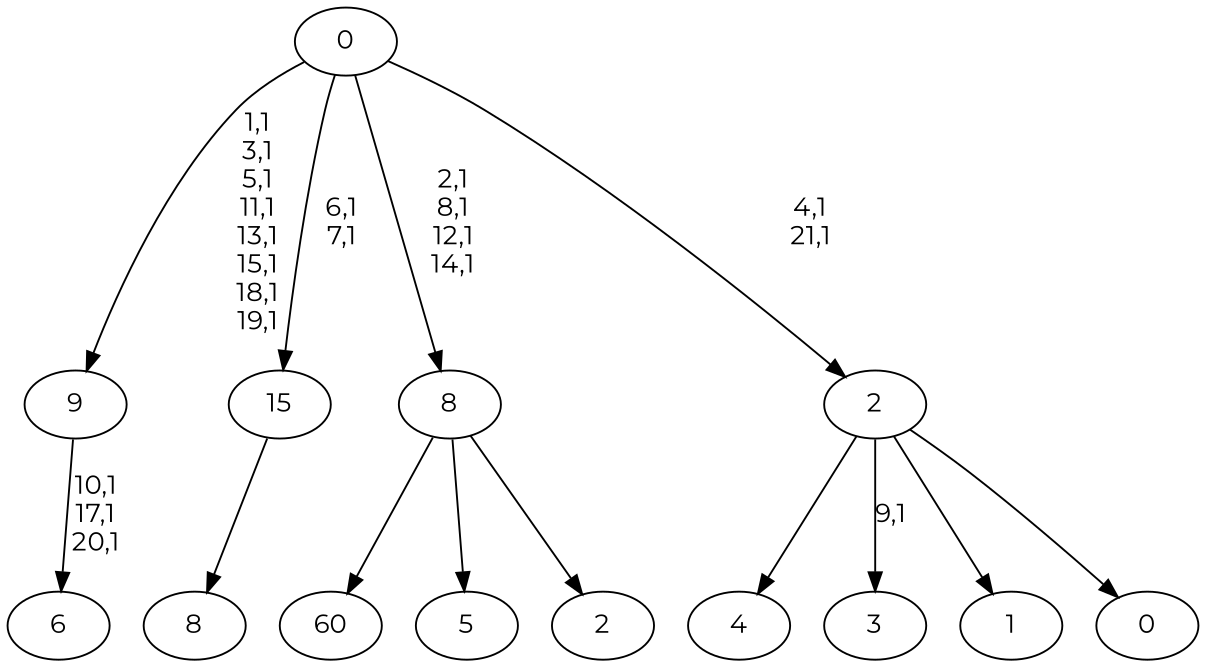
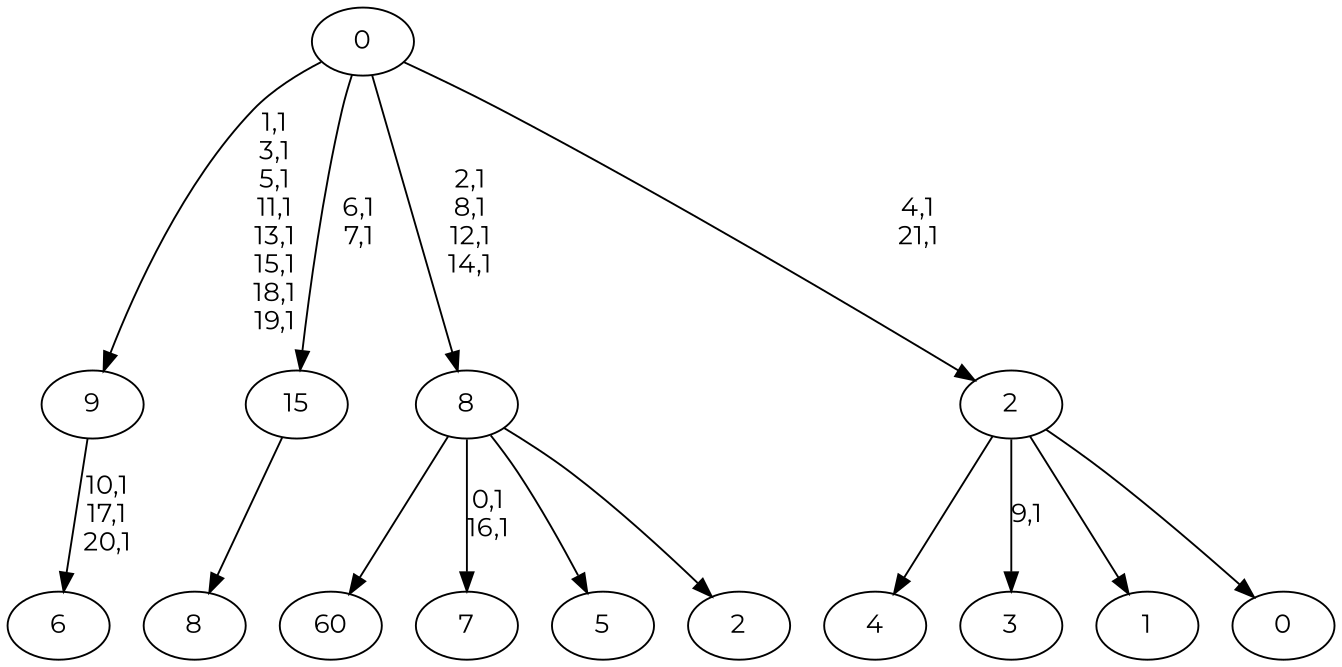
none -> (467, 626)
